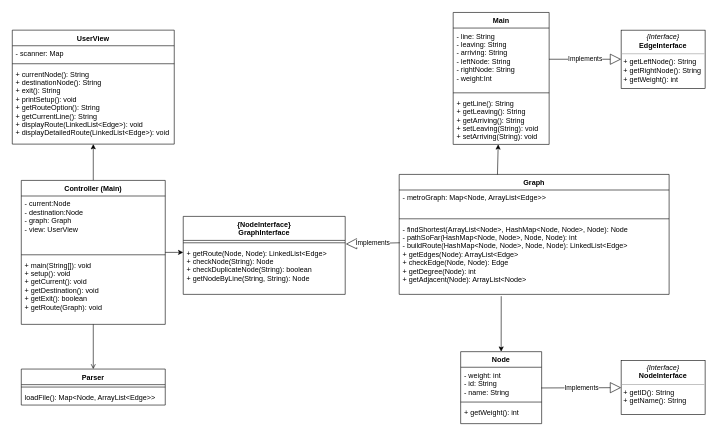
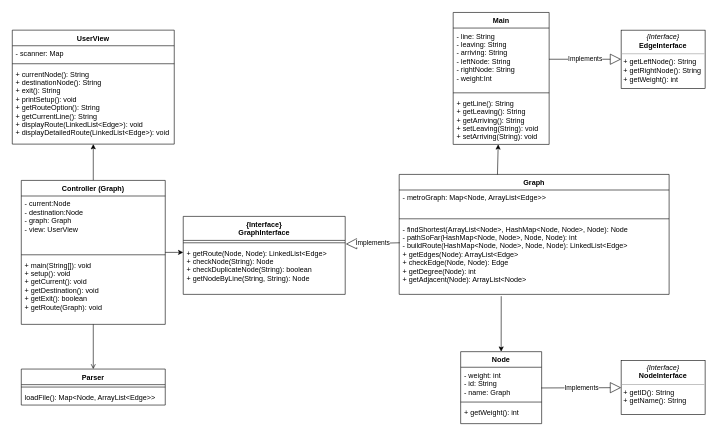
(93, 188) -> (93, 188)
(264, 224) -> (264, 224)
(486, 375) -> (486, 375)
